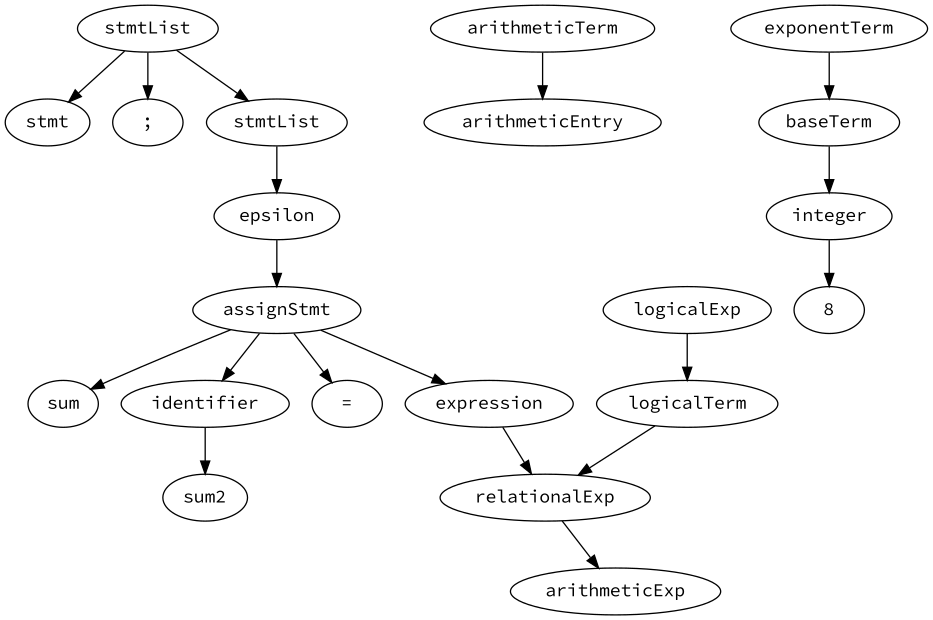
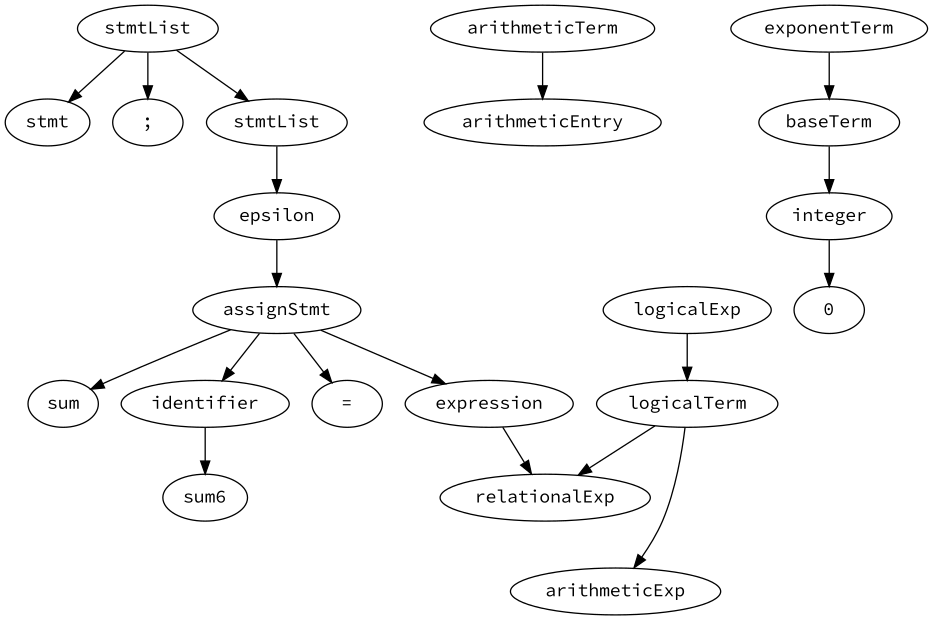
(829, 310) -> (829, 310)
(205, 498) -> (205, 498)
(576, 539) -> (672, 495)
